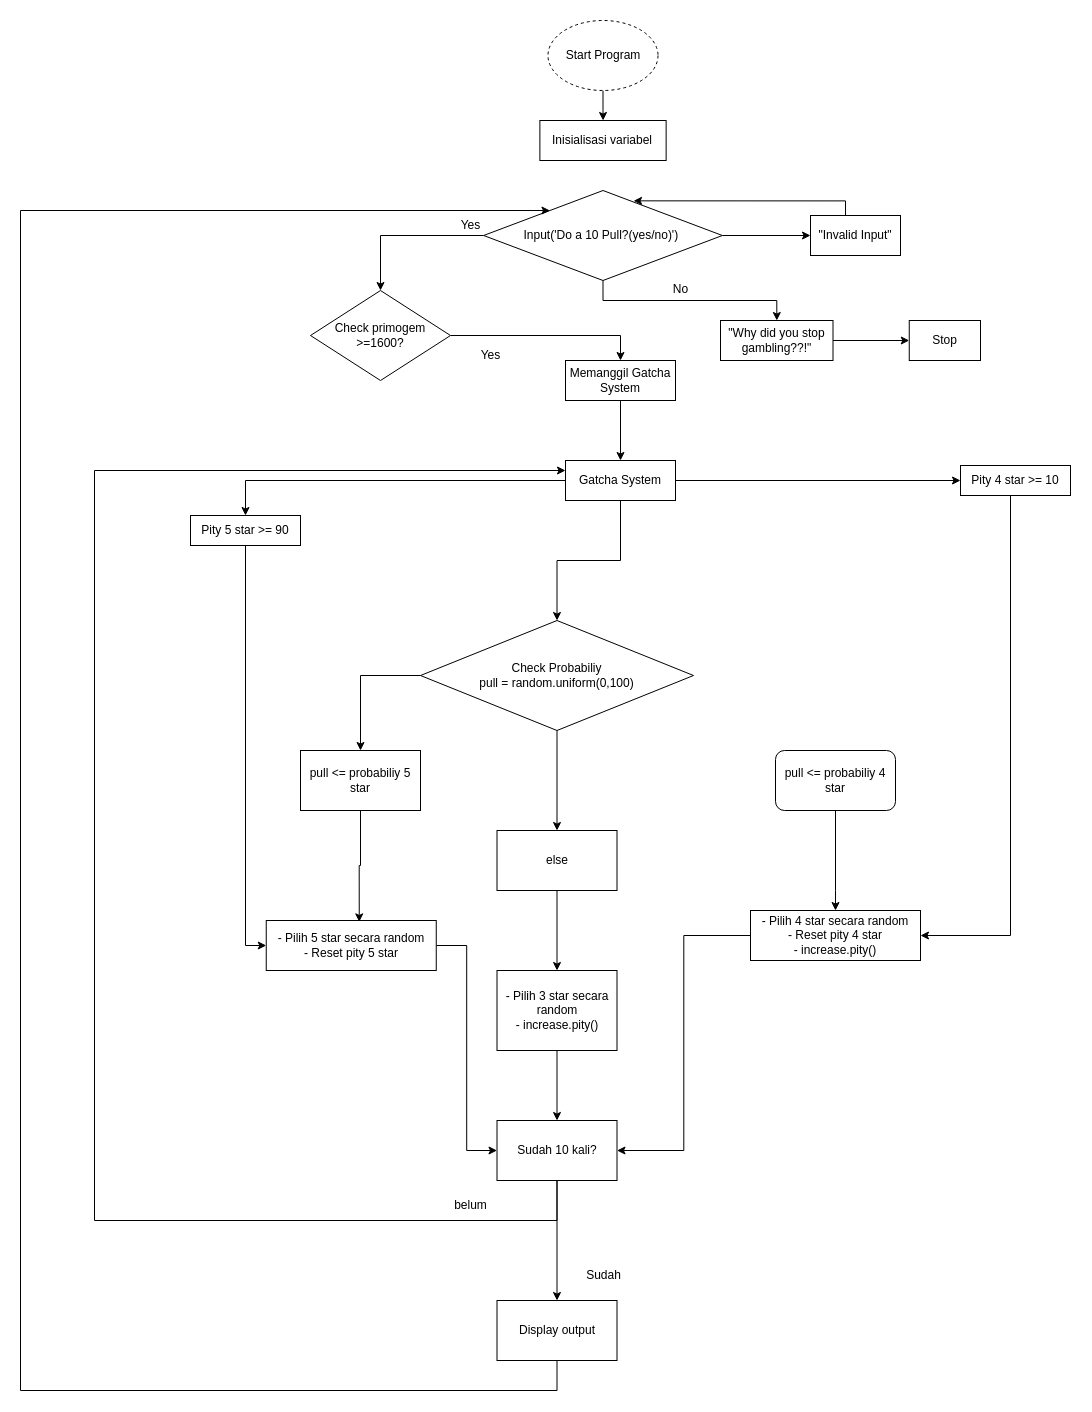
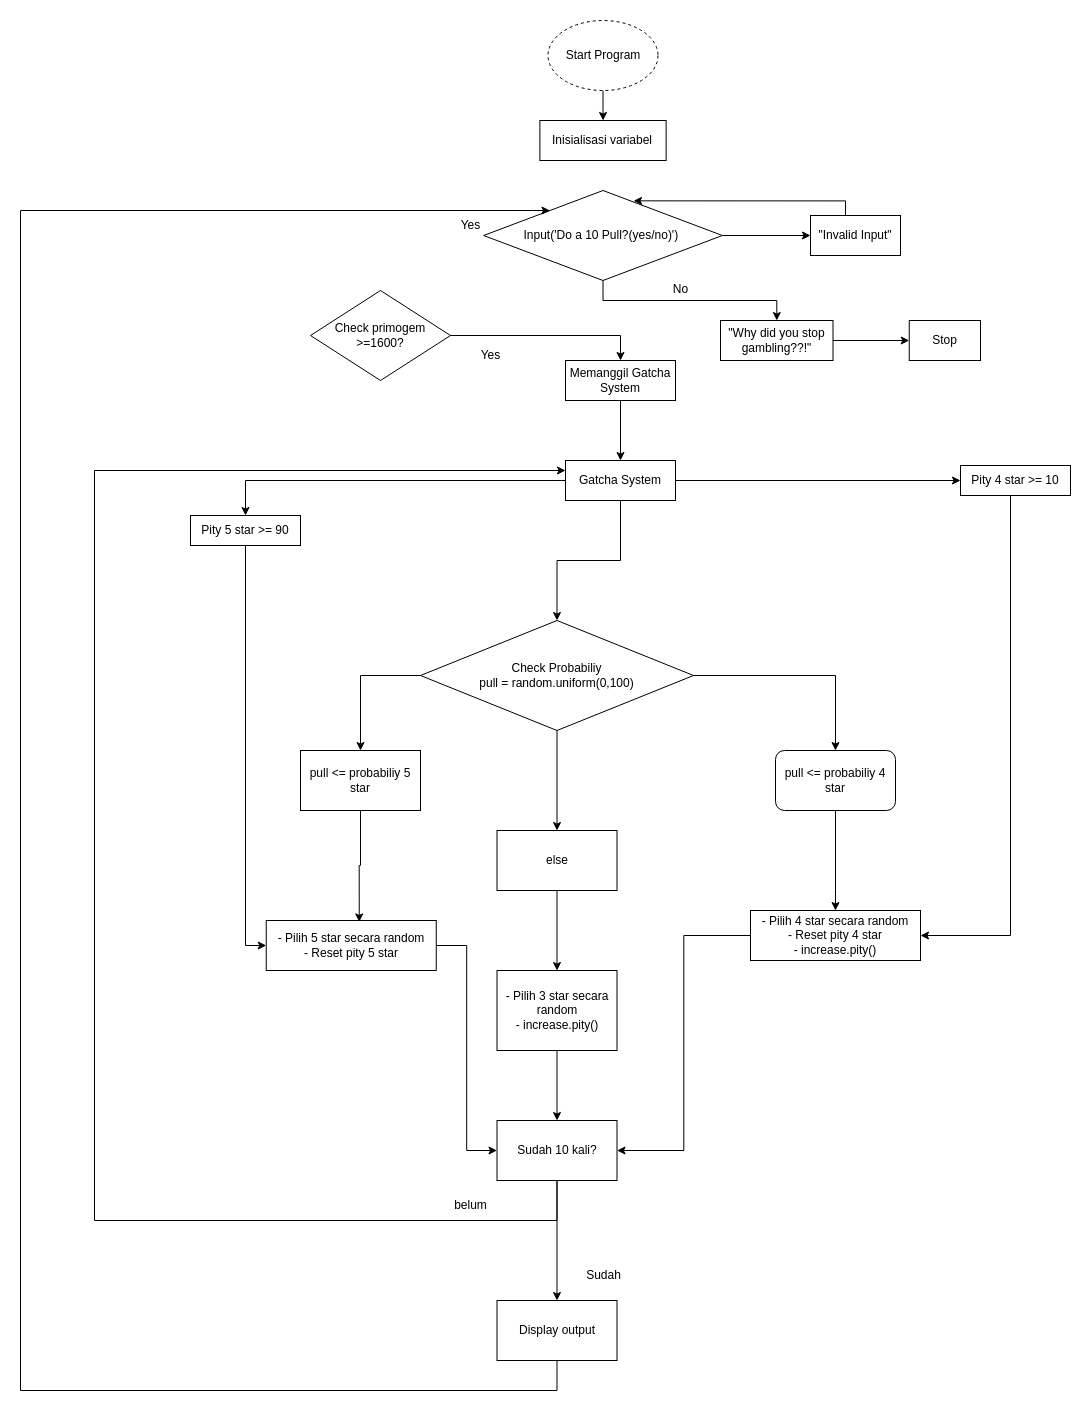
(409, 236) -> none
none -> (799, 676)
